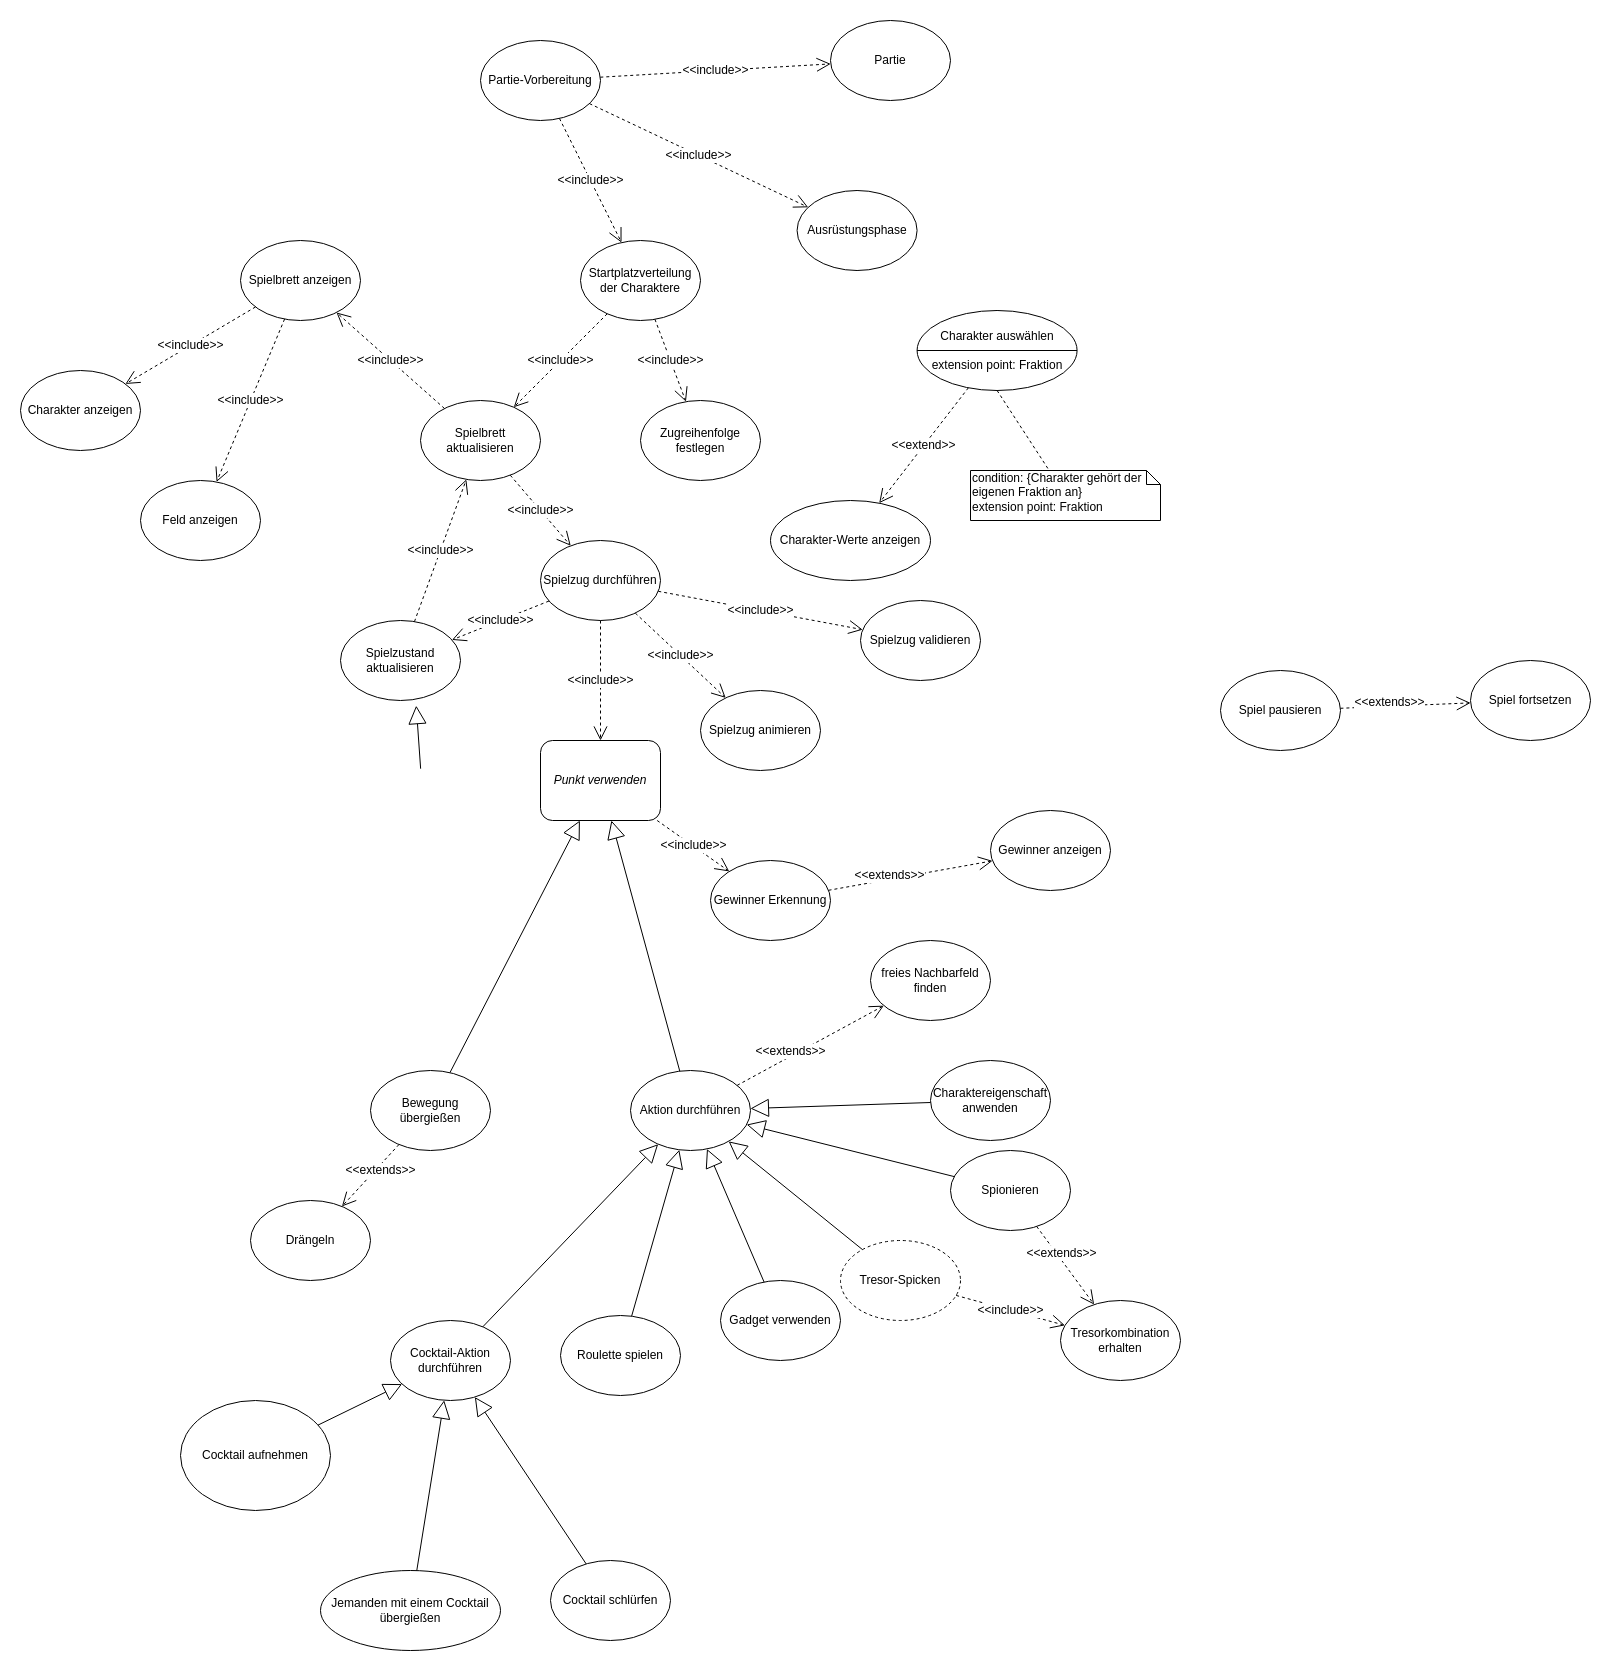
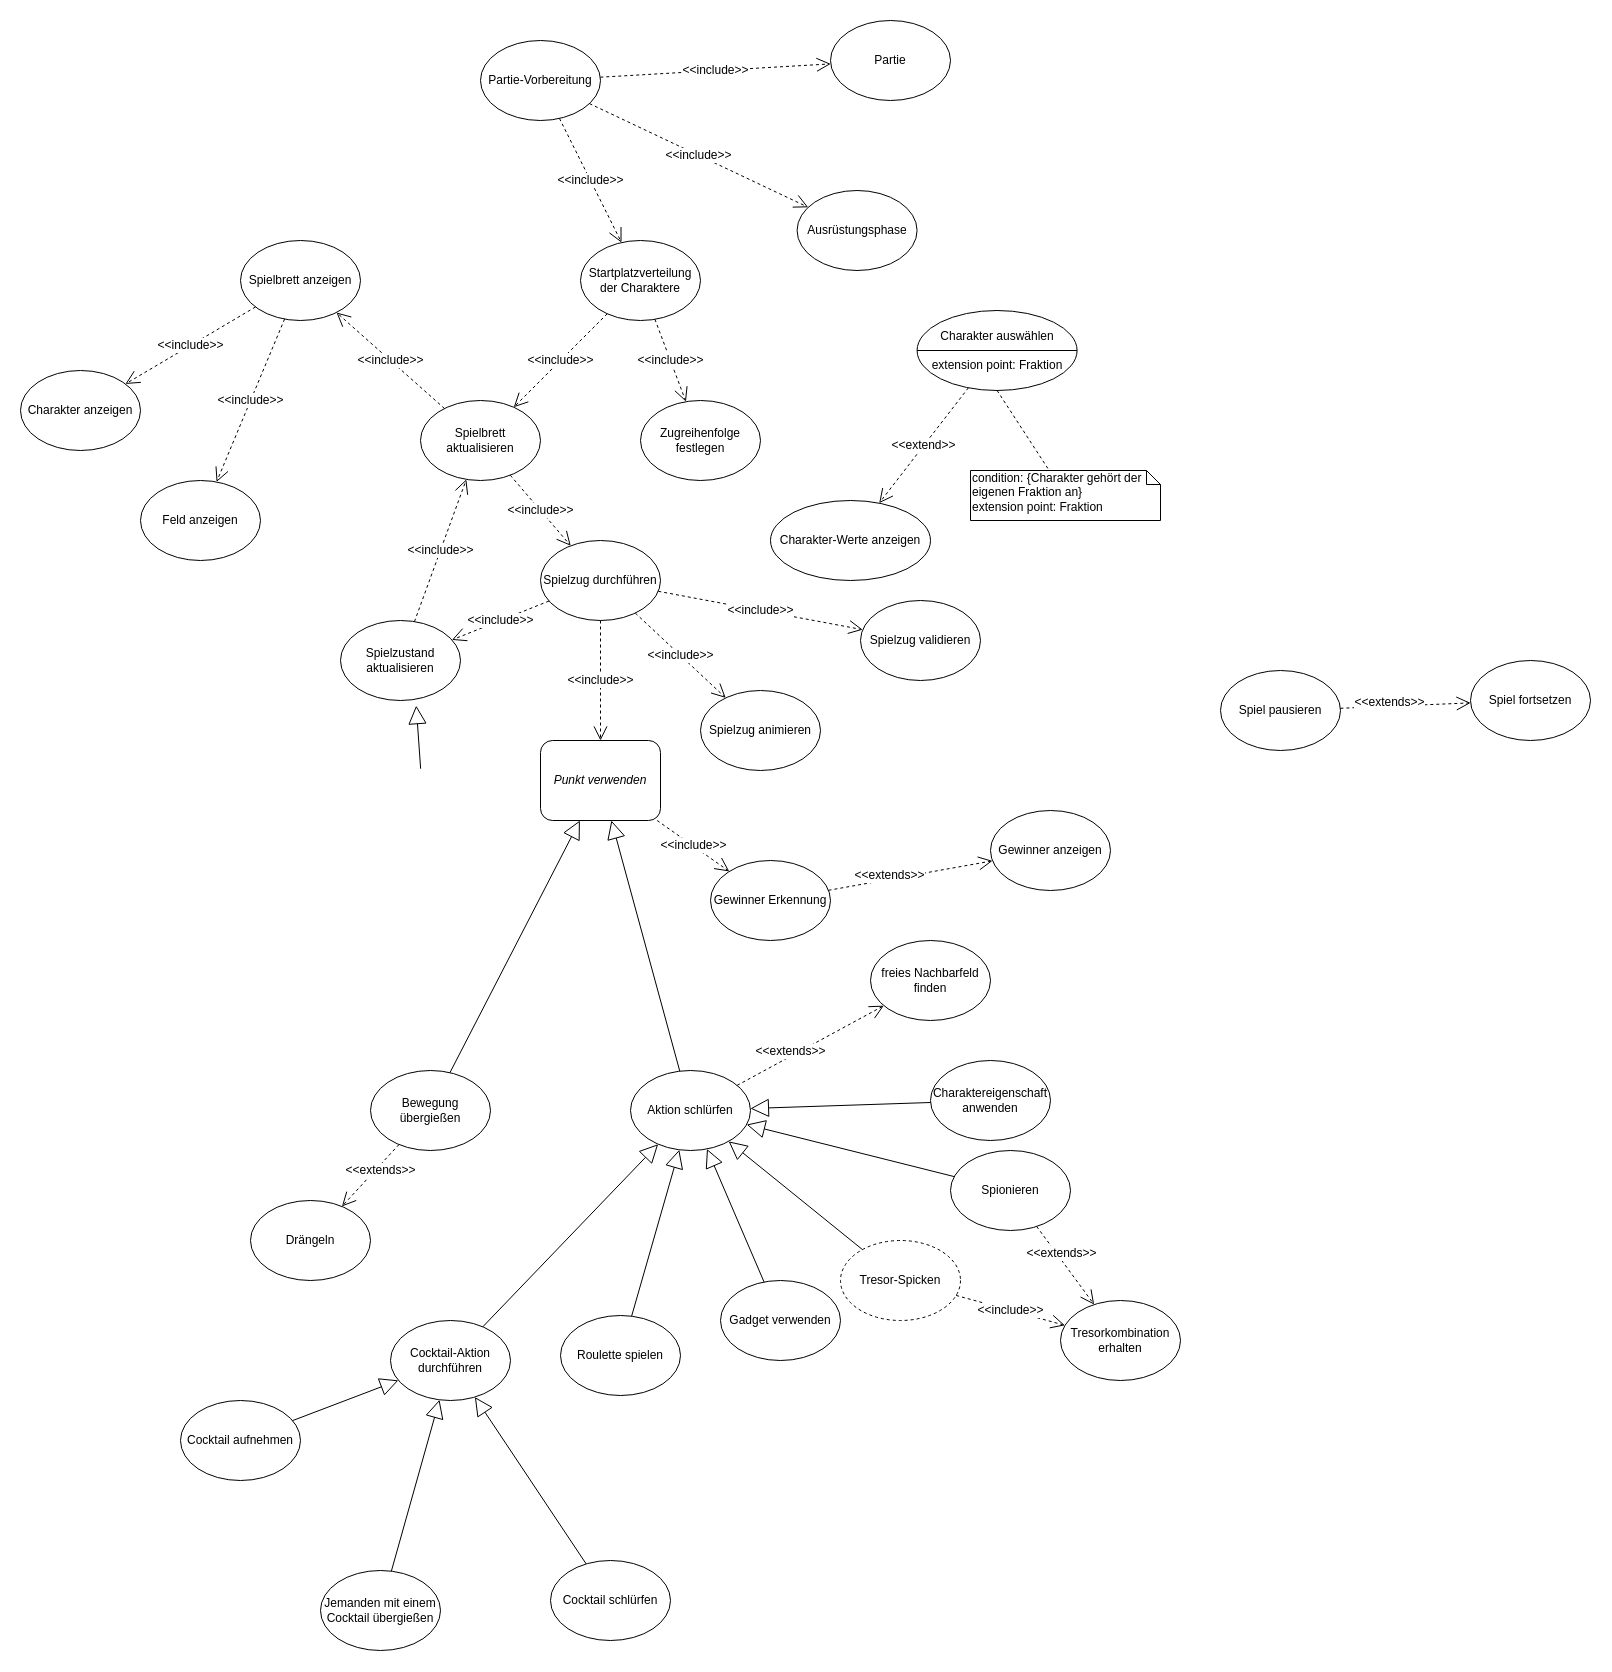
(691, 1111) -> (691, 1111)
(256, 1456) -> (241, 1441)
(411, 1611) -> (381, 1611)
